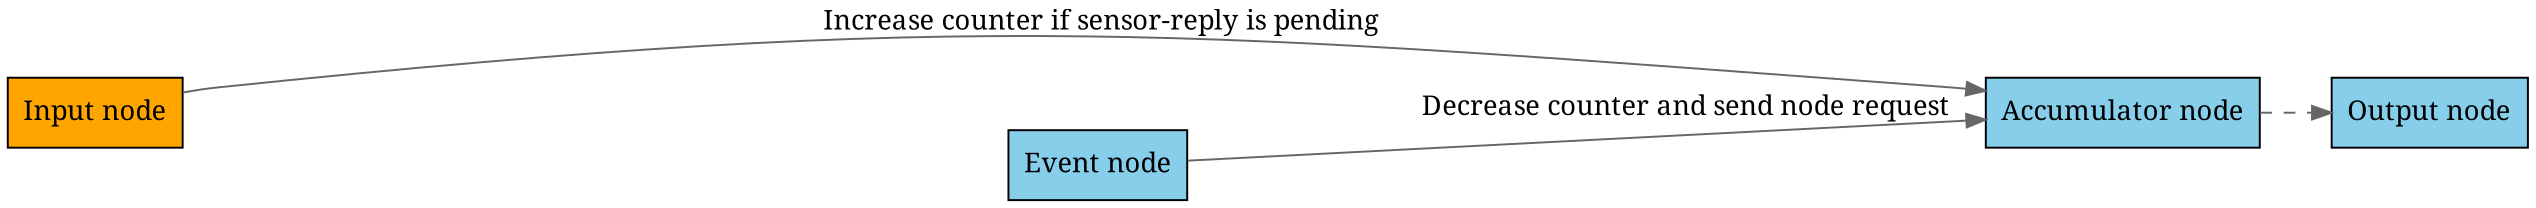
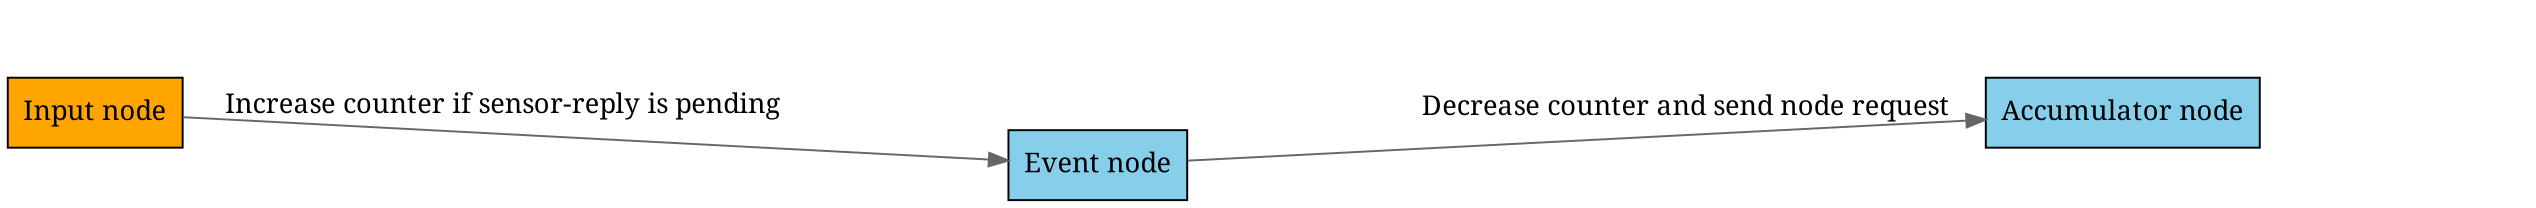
(1074, 36) -> (586, 138)
(2430, 113) -> none
